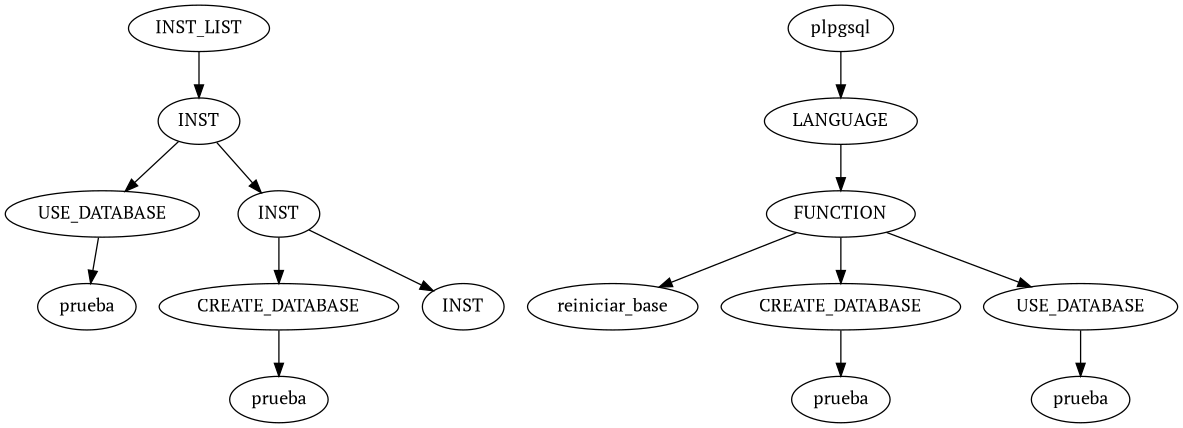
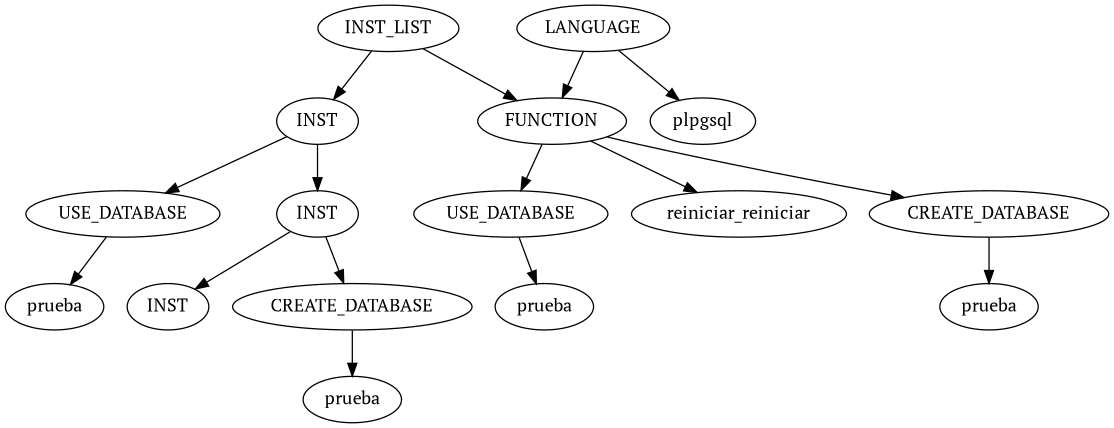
(841, 68) -> (644, 71)
none -> (464, 71)
(613, 307) -> (739, 214)
